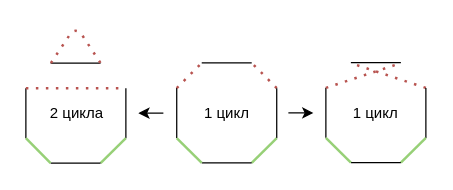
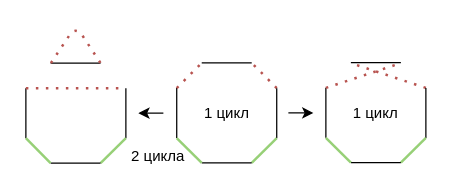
(77, 113) -> (158, 157)
